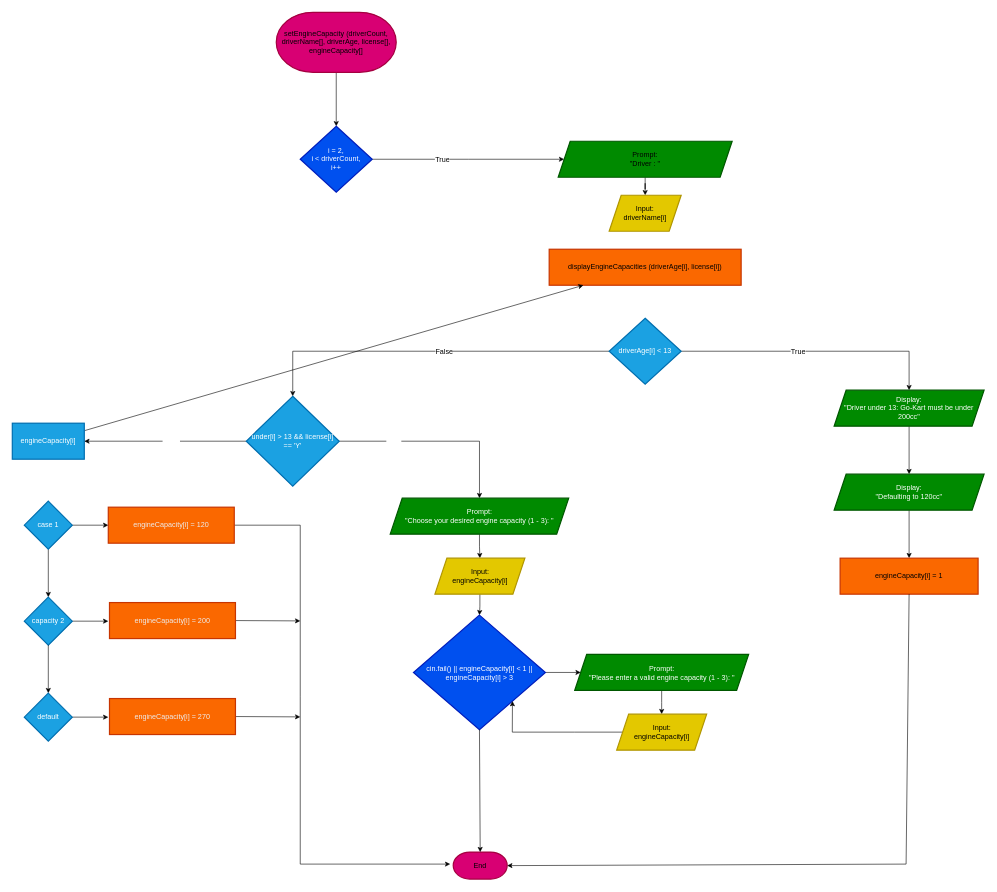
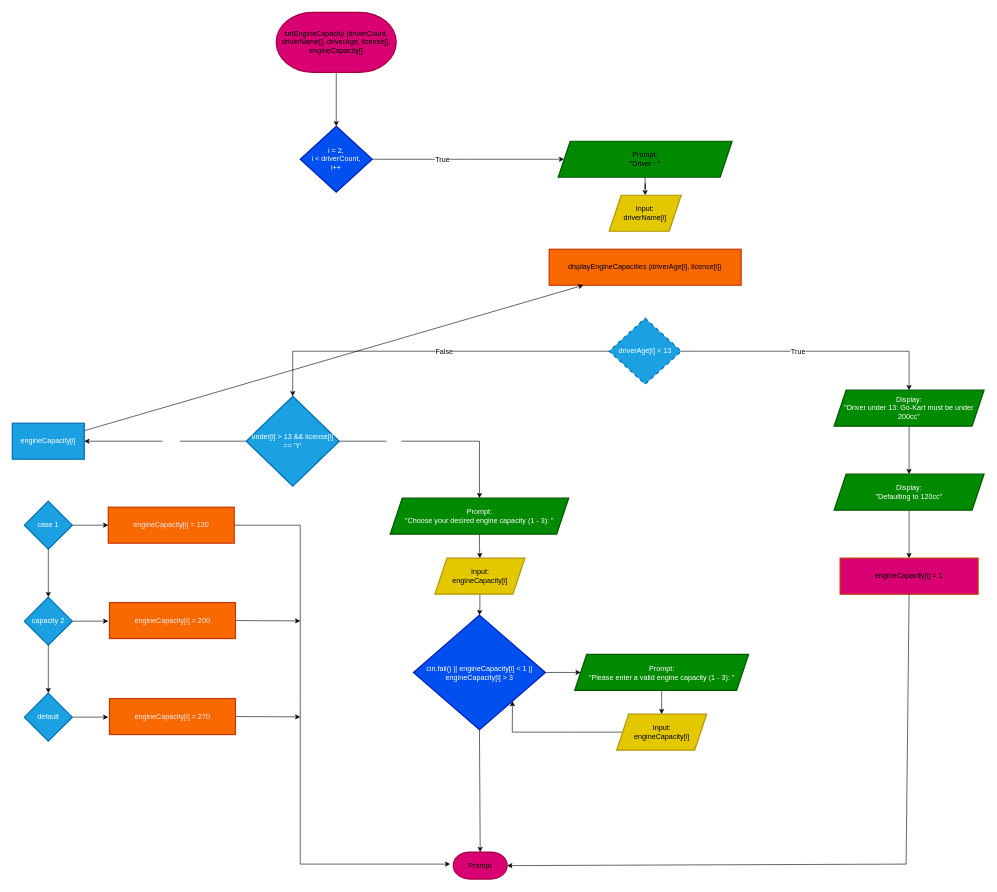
(645, 351) -> (645, 351)
(909, 576) -> (909, 576)
(480, 866) -> (480, 866)
